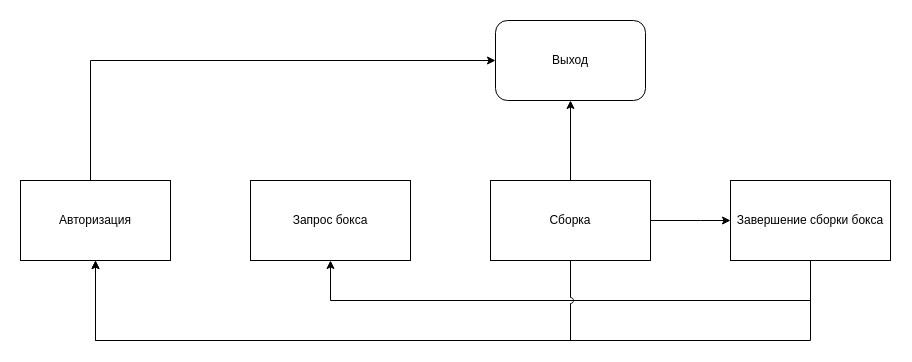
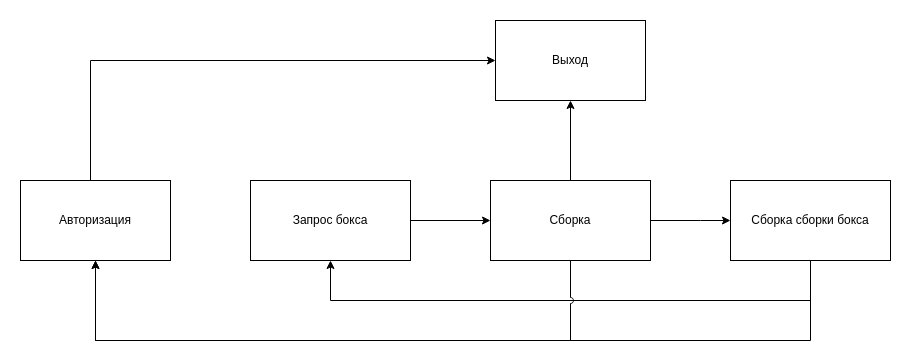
(571, 61) -> (571, 61)
none -> (447, 221)
(811, 221) -> (811, 221)
